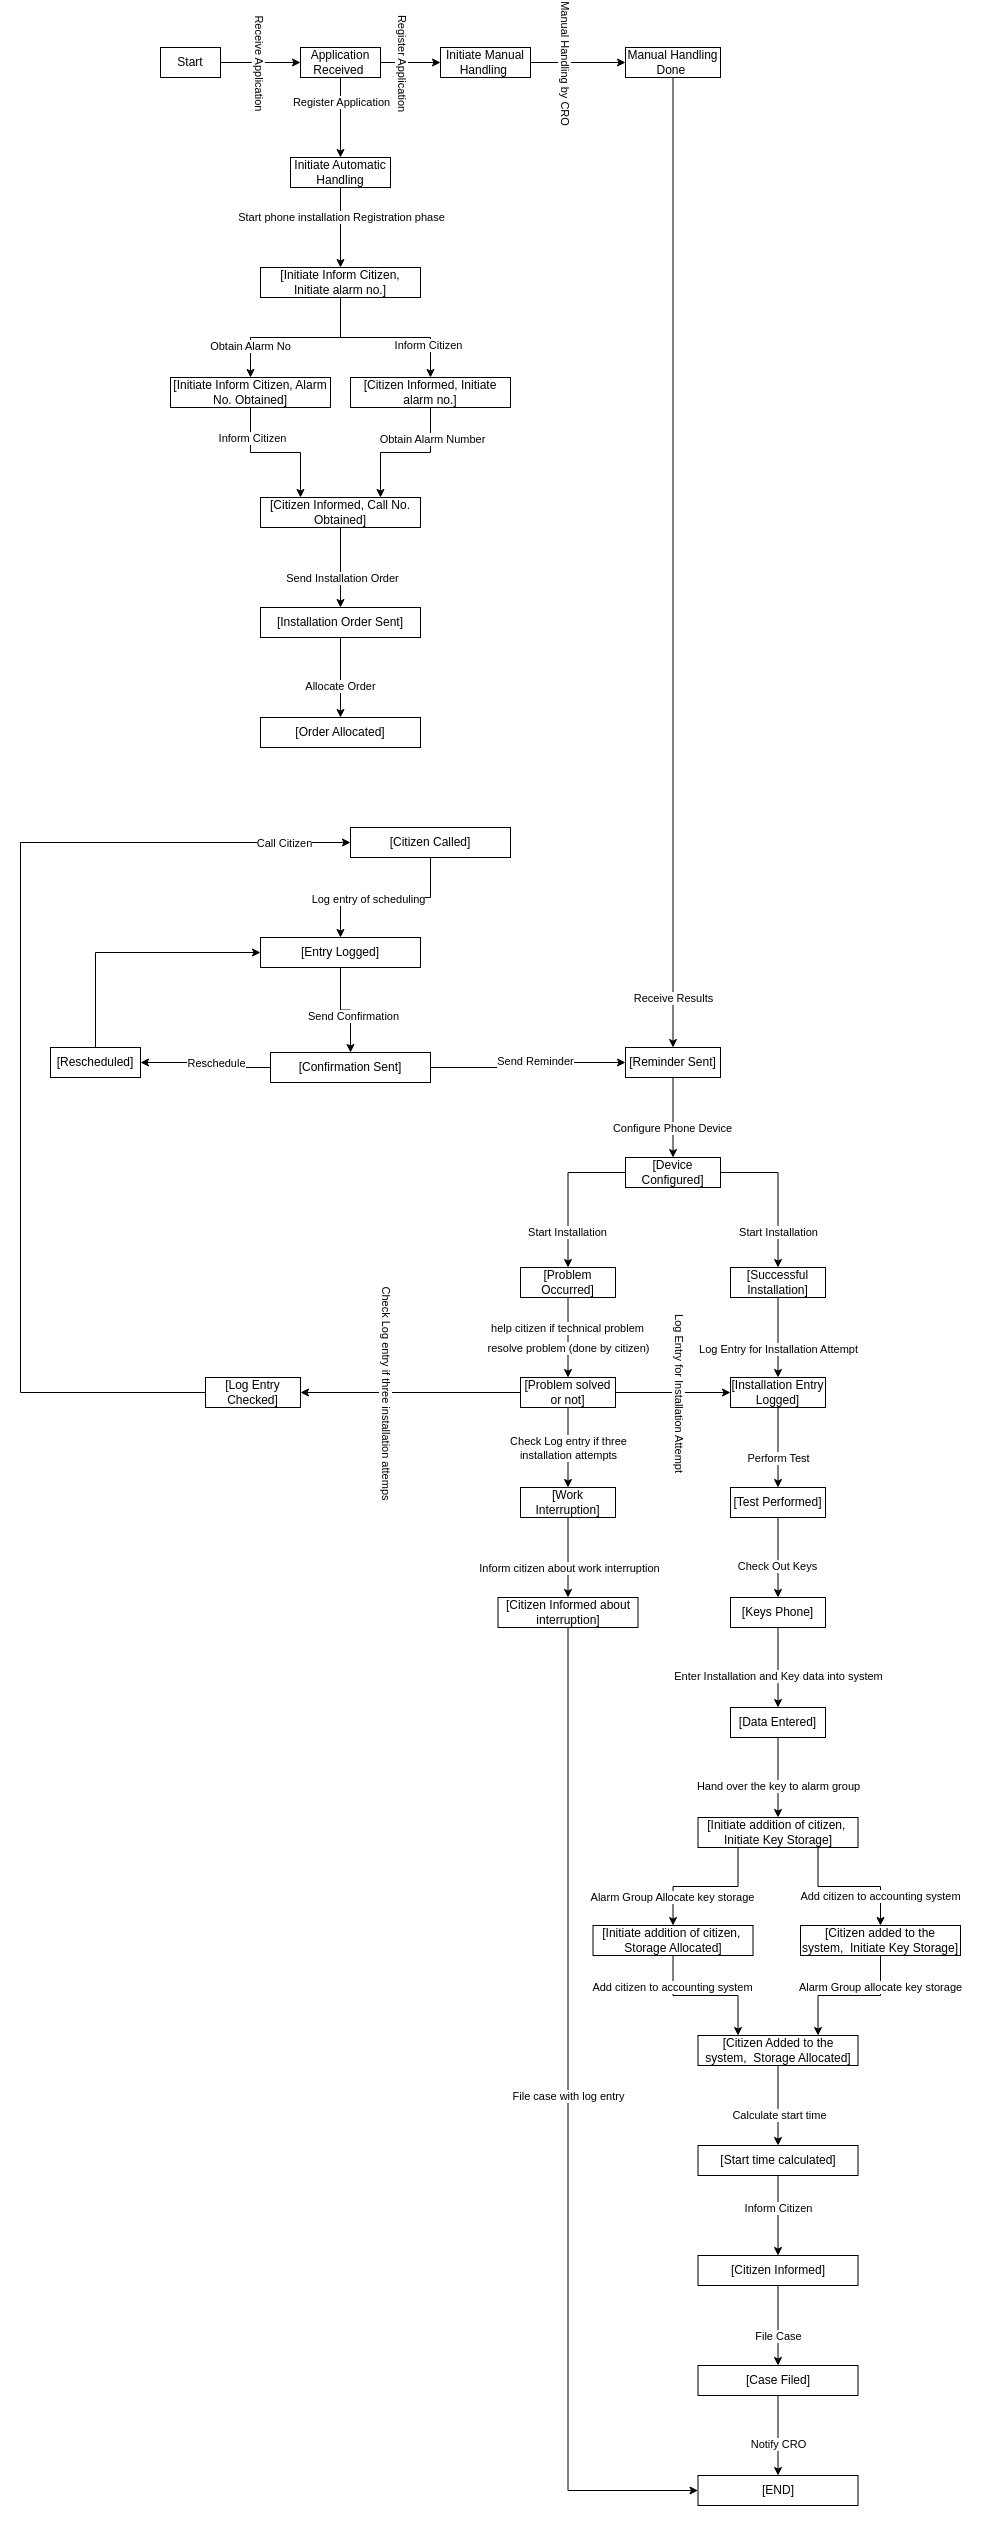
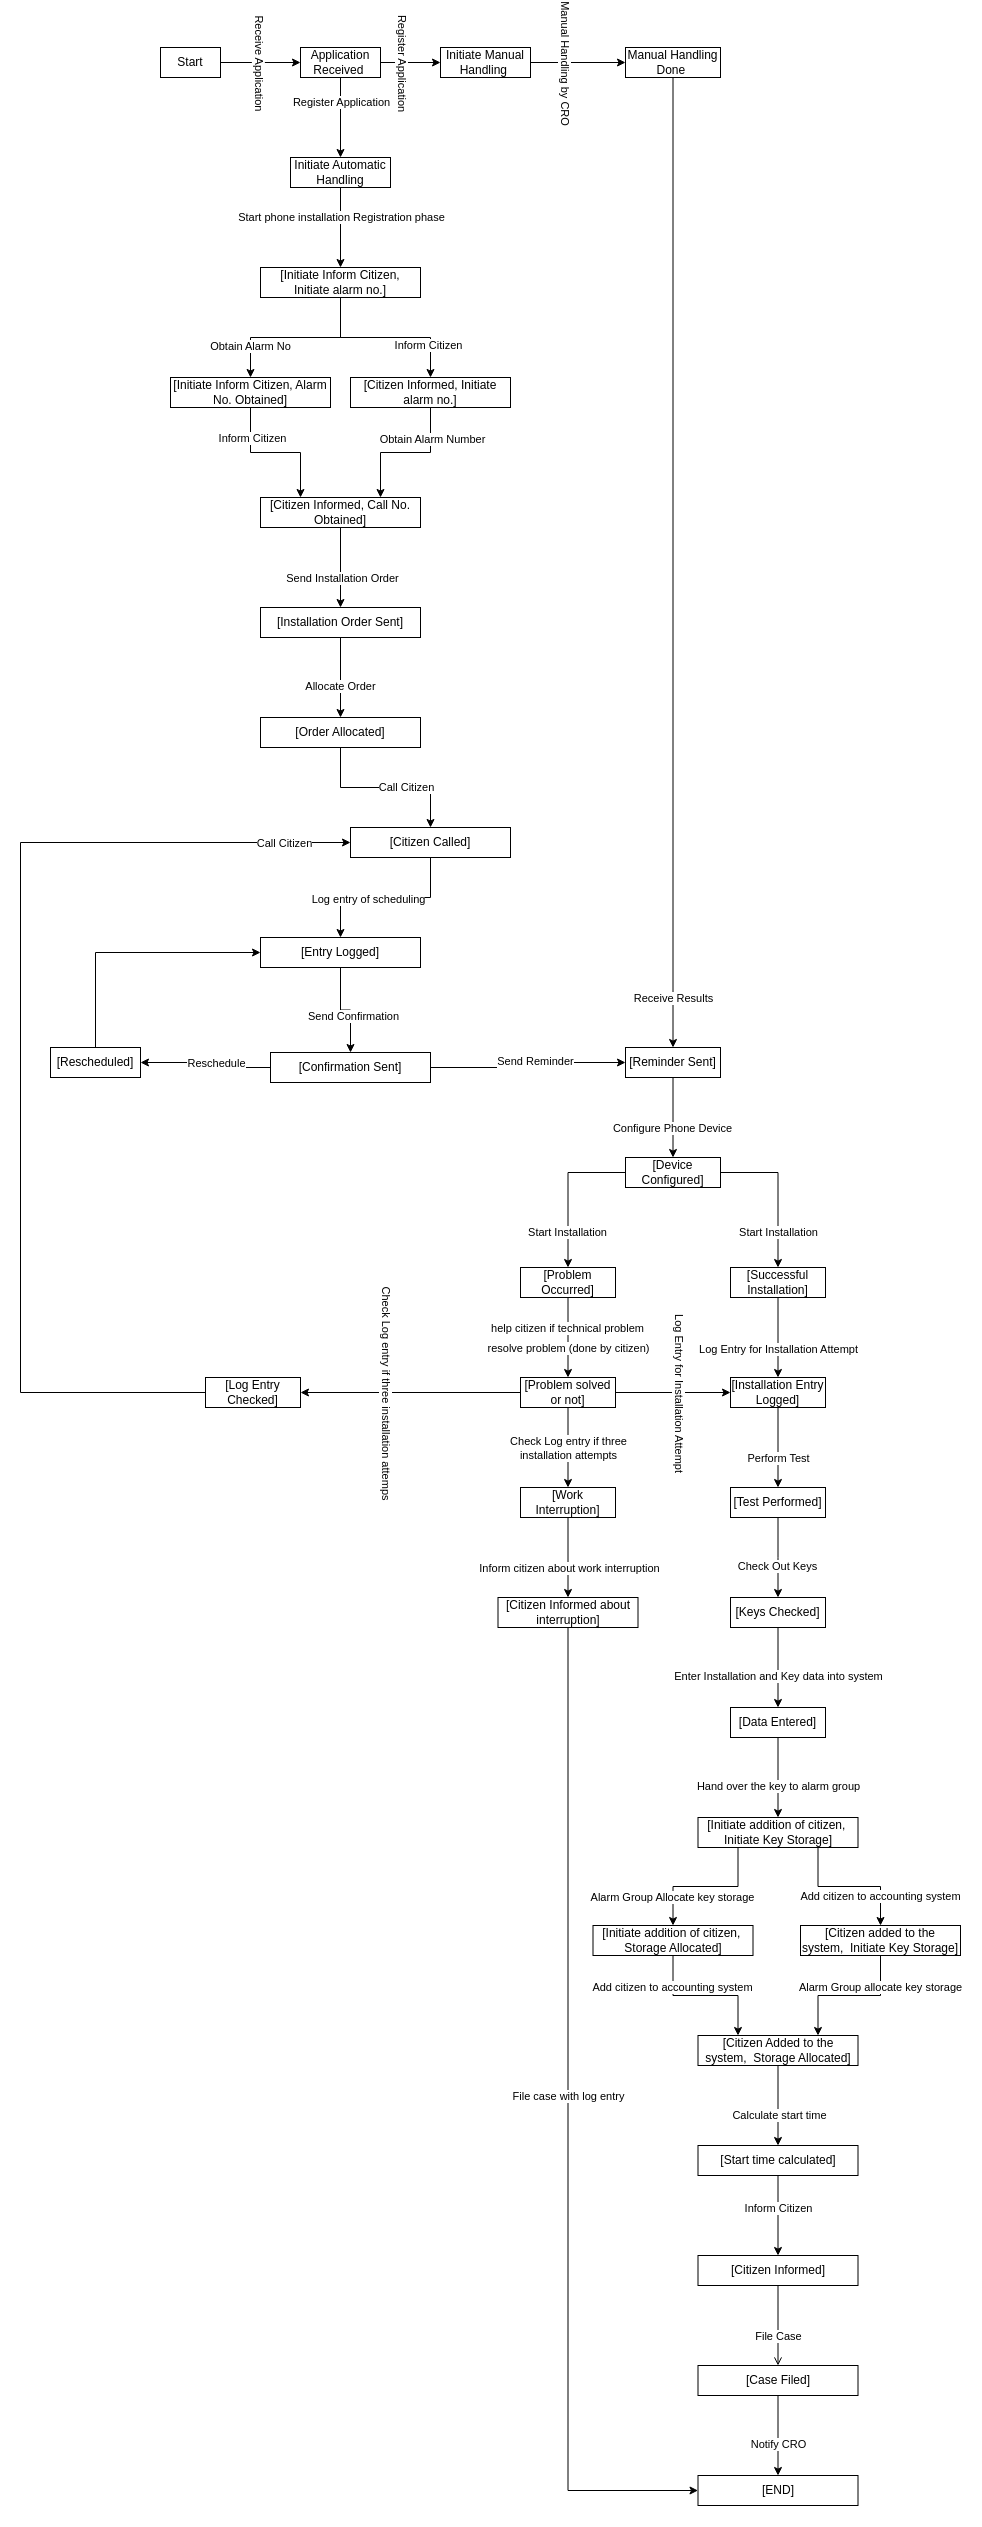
none -> (382, 788)
(778, 1613) -> (778, 1613)
(778, 2357) -> (778, 2358)
